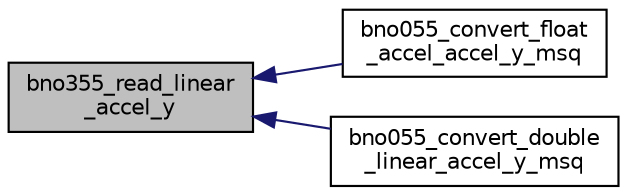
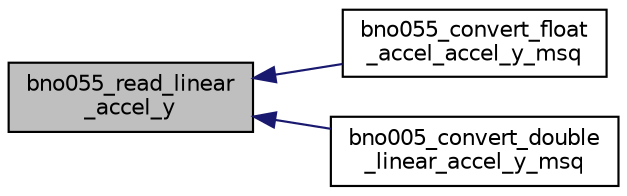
(131, 97) -> (131, 97)
(475, 151) -> (475, 151)
